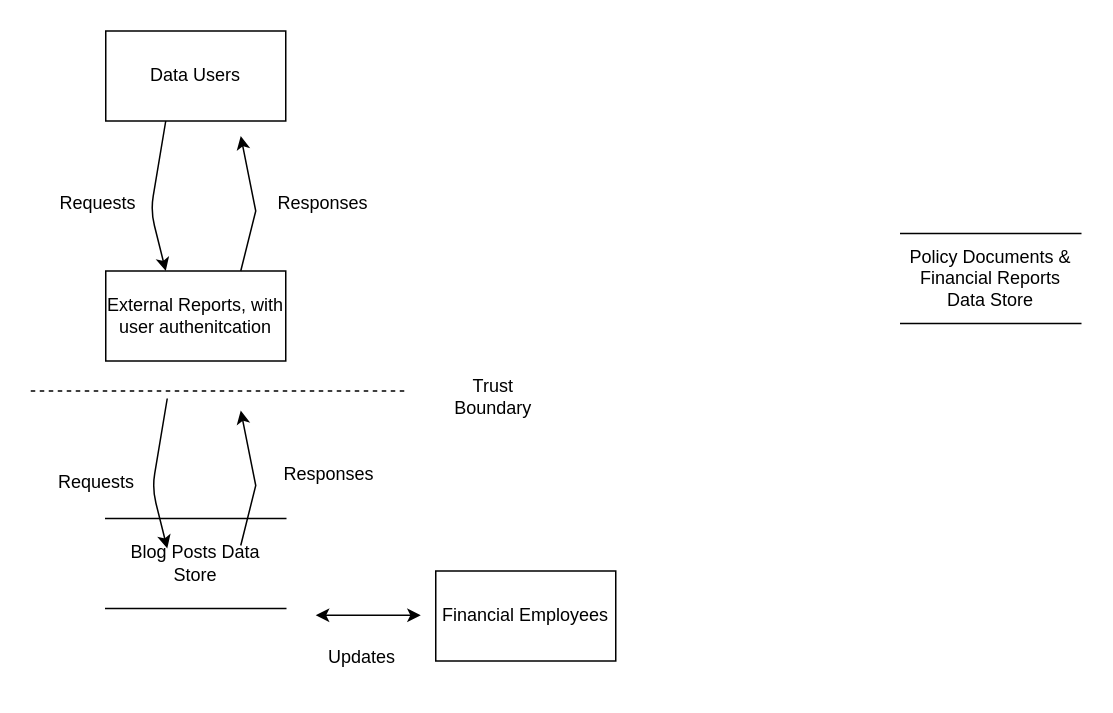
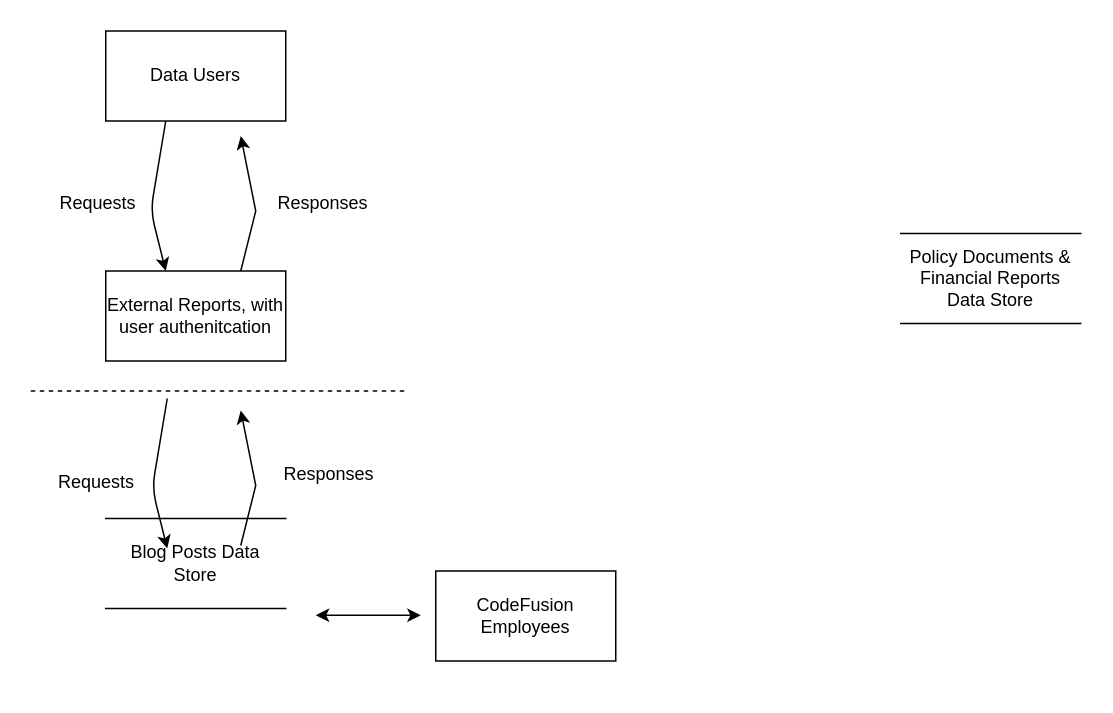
(494, 397) -> none
(526, 616) -> (526, 616)
(362, 658) -> none
